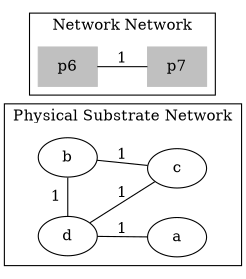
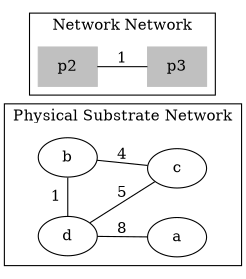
(68, 67) -> (68, 67)
(177, 67) -> (177, 67)
(122, 155) -> (122, 155)
(122, 193) -> (122, 193)
(122, 229) -> (122, 229)
